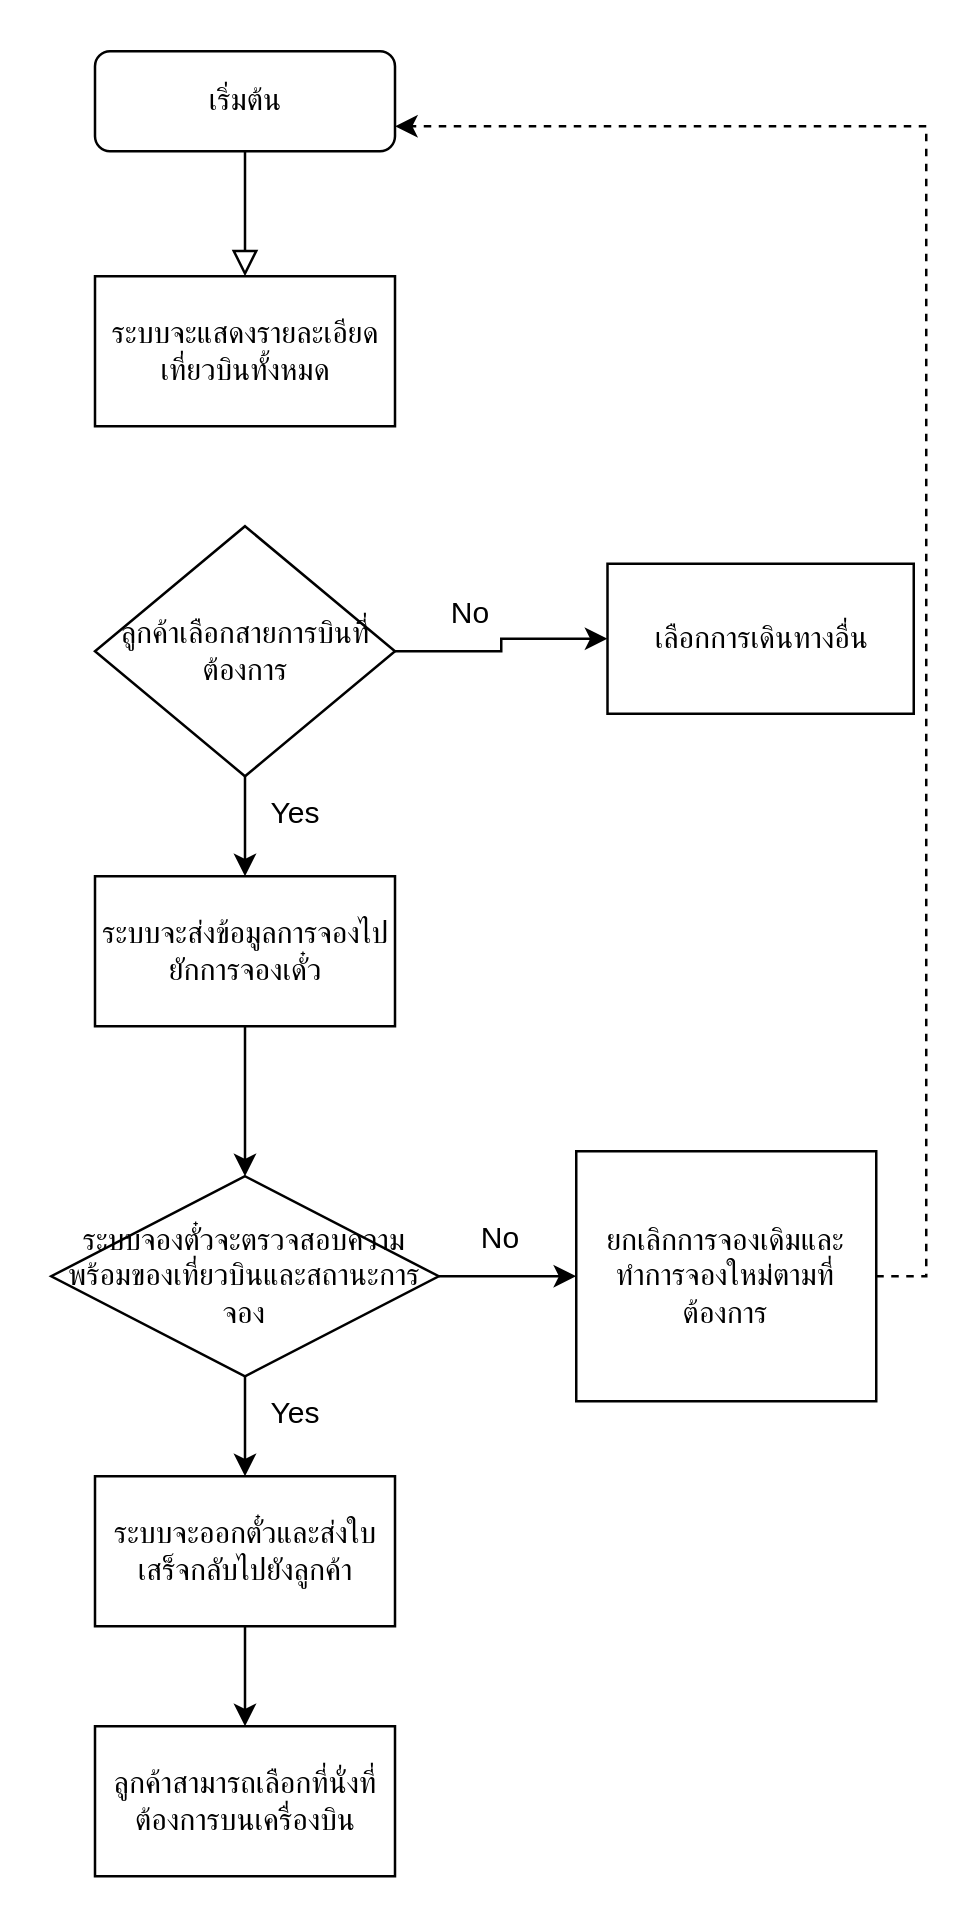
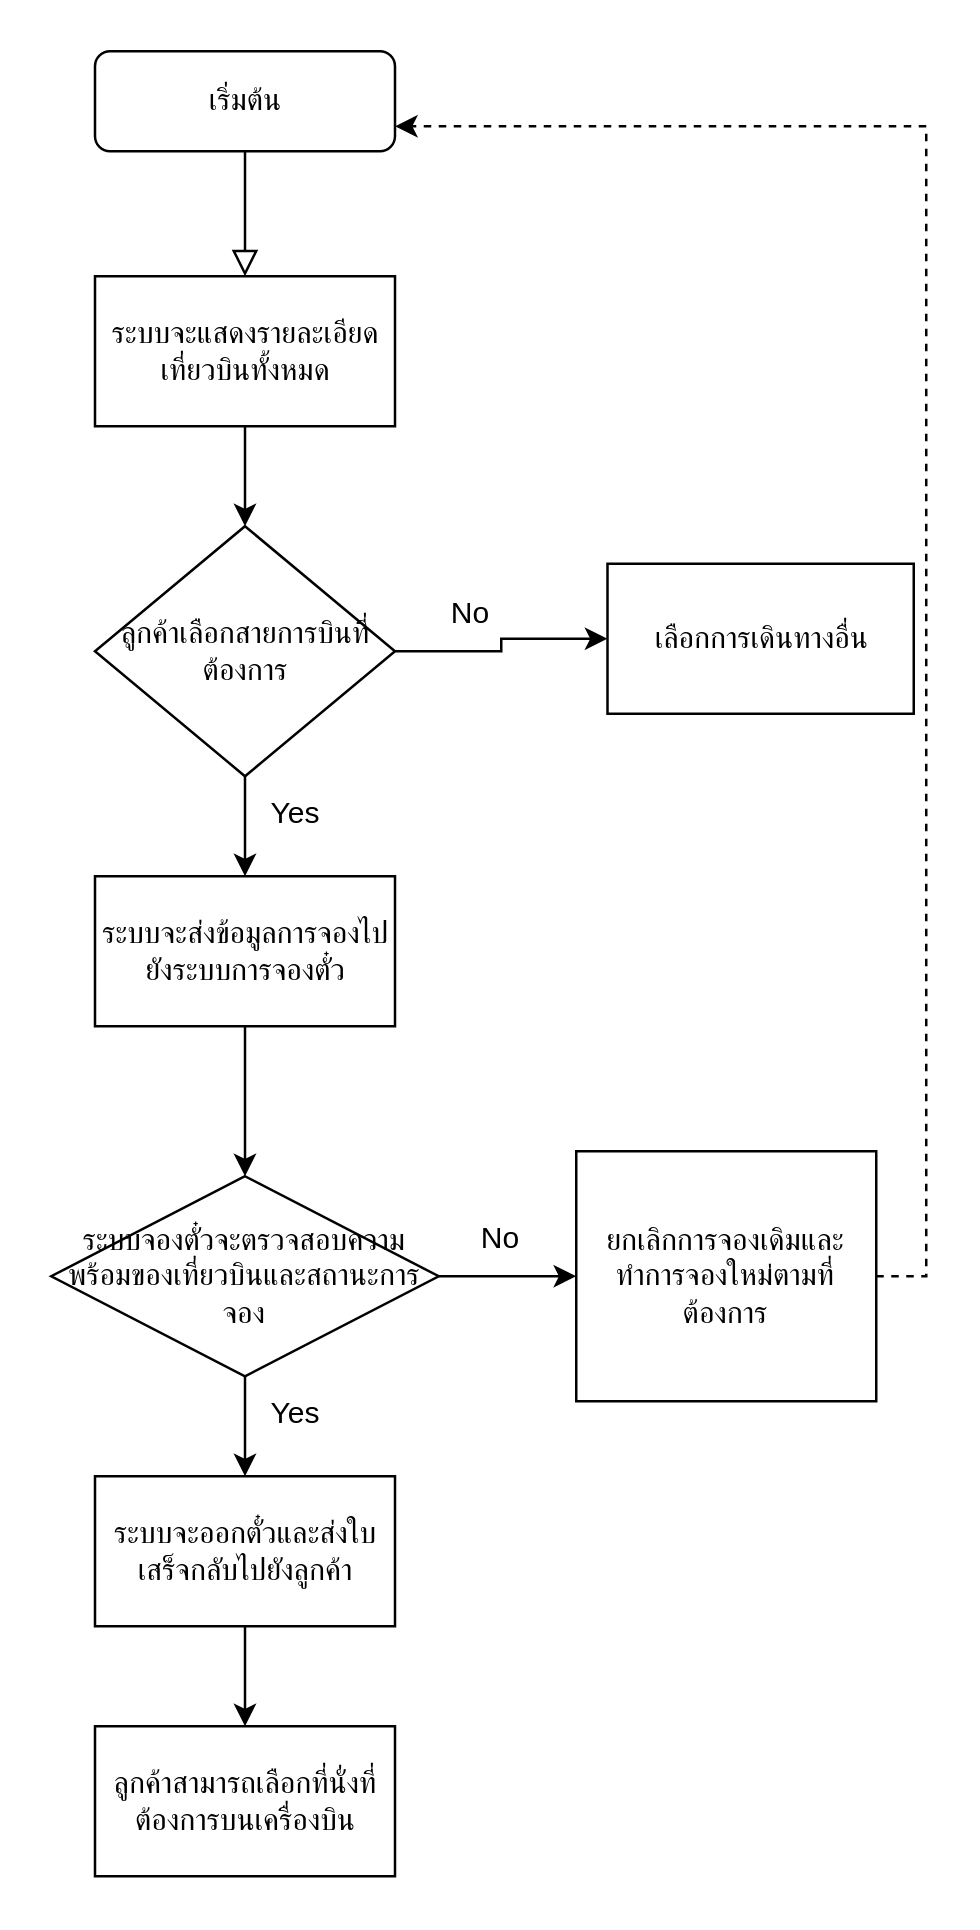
none -> (245, 468)
(246, 951) -> (246, 951)
